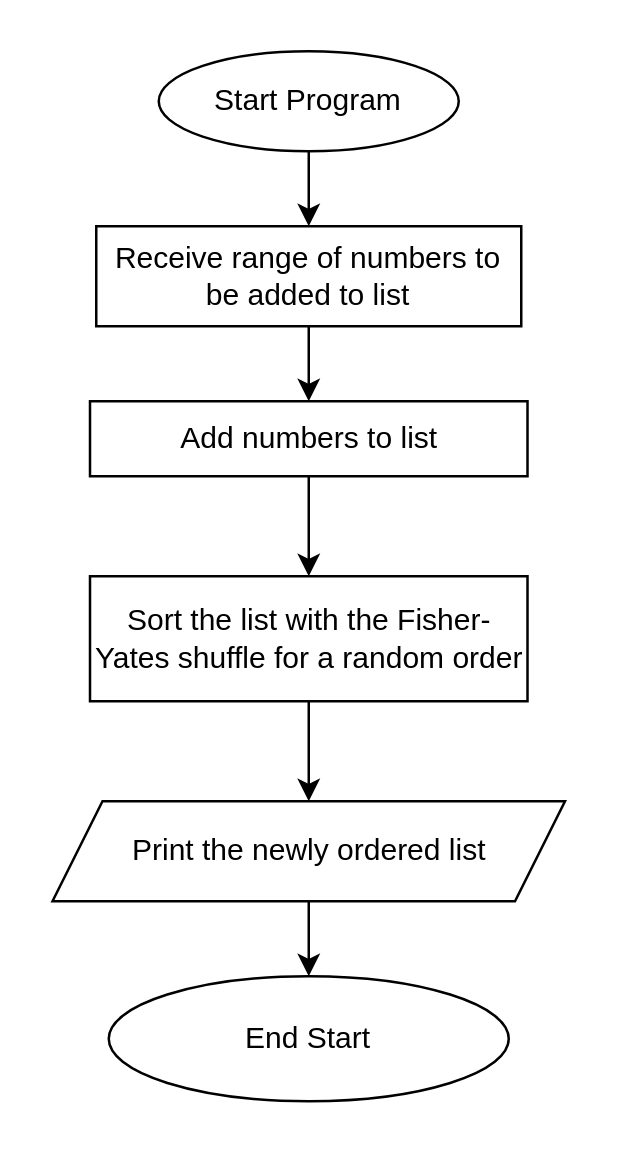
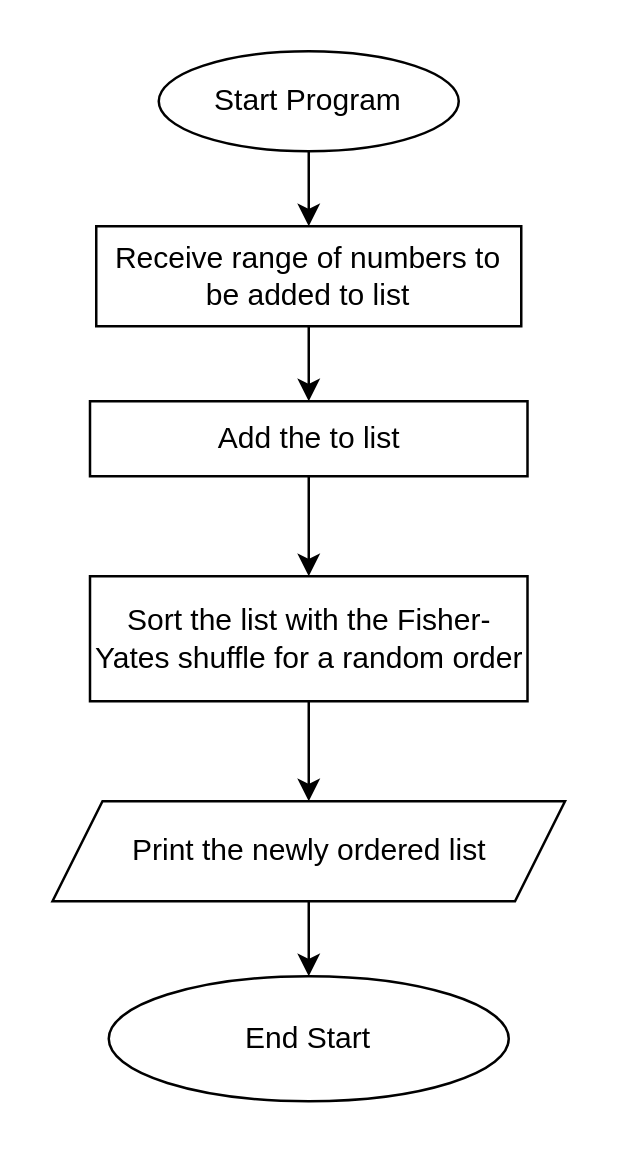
(310, 439) -> (310, 439)
